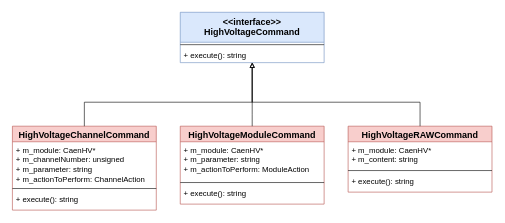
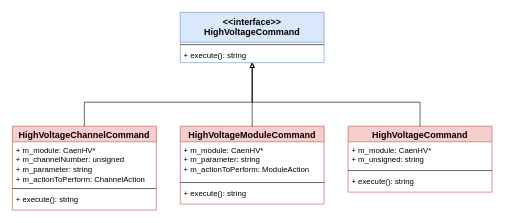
(420, 136) -> (420, 136)
(389, 150) -> (389, 150)
